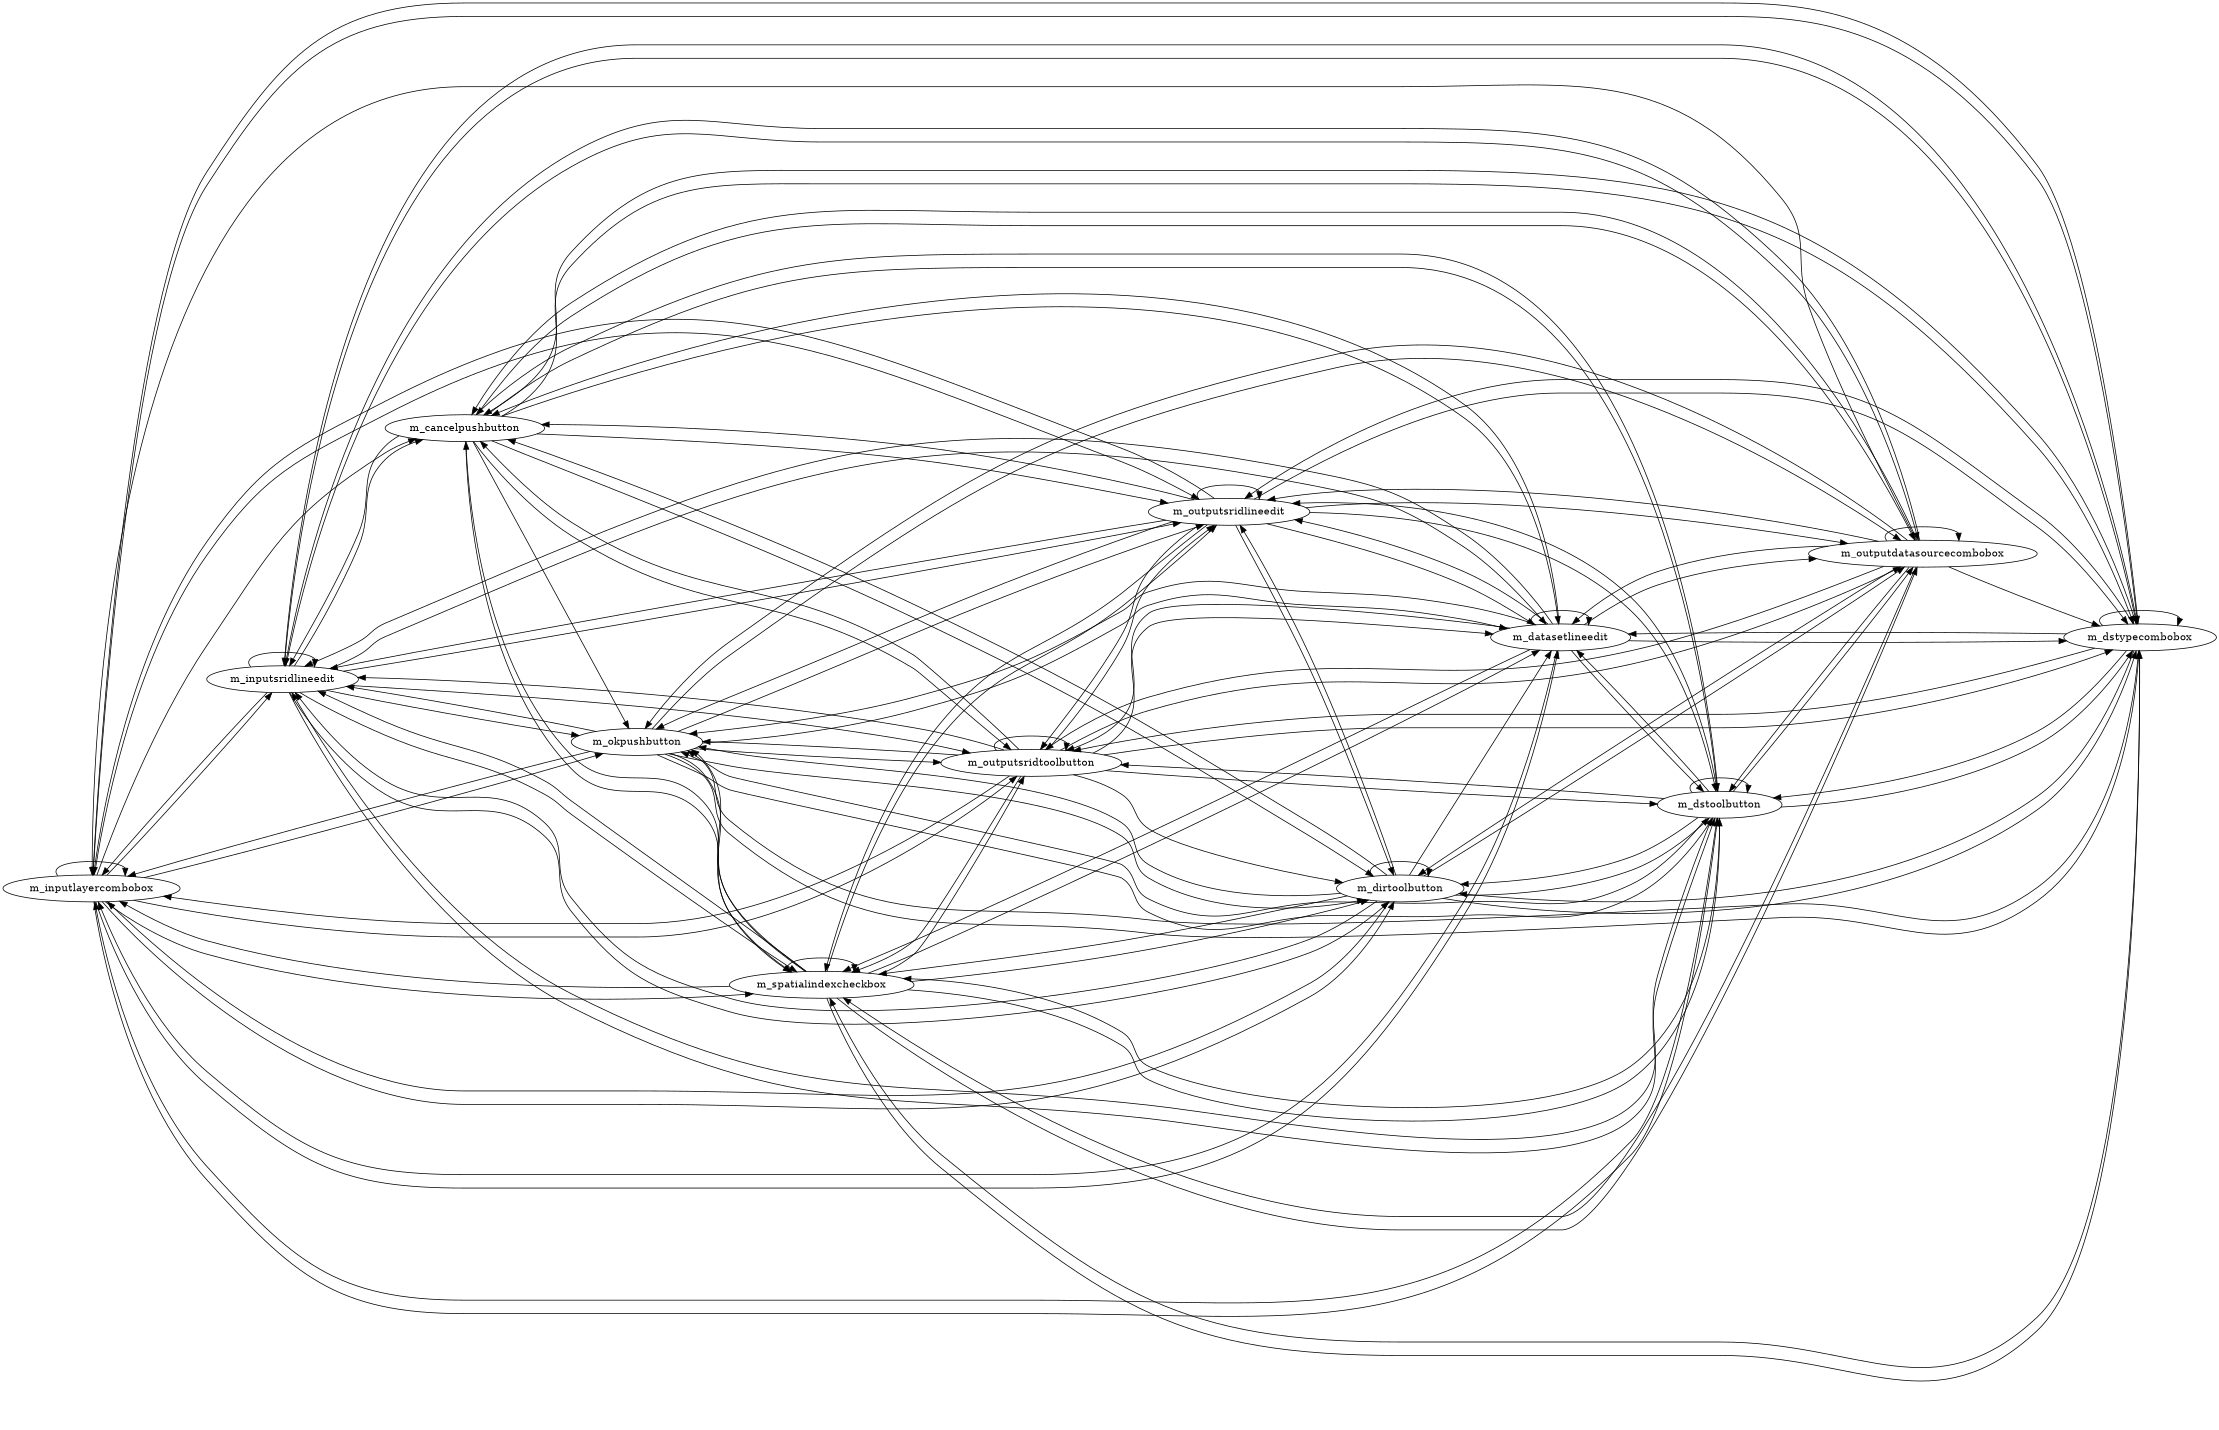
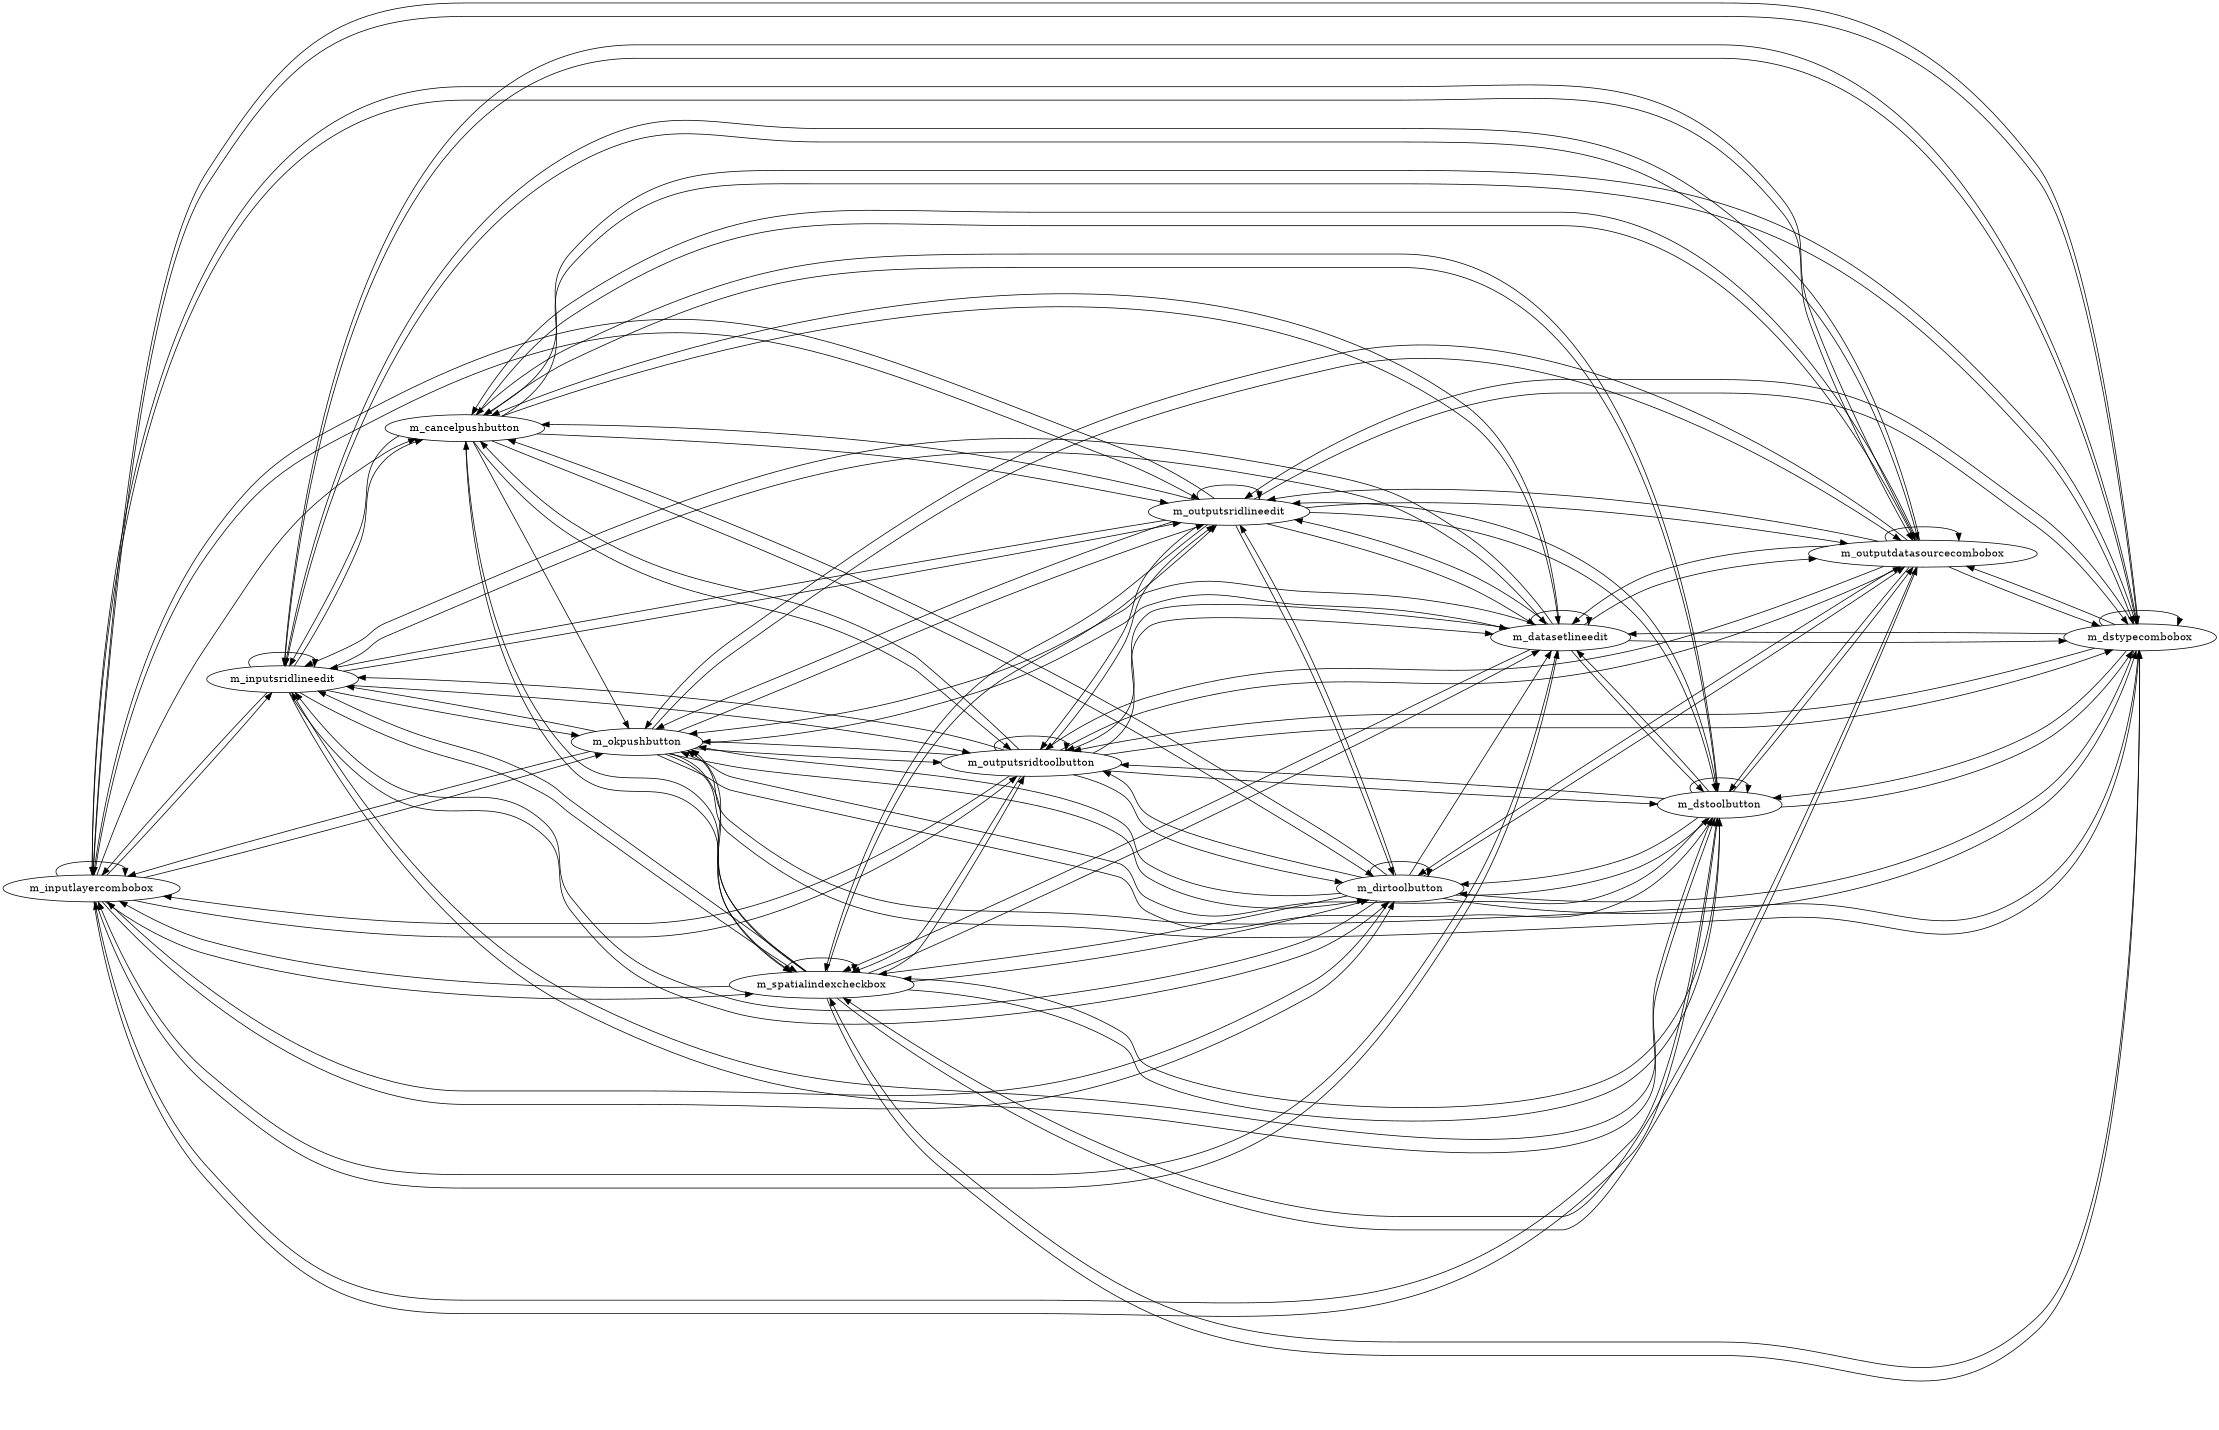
none -> (846, 100)
none -> (2045, 596)
none -> (1226, 844)
